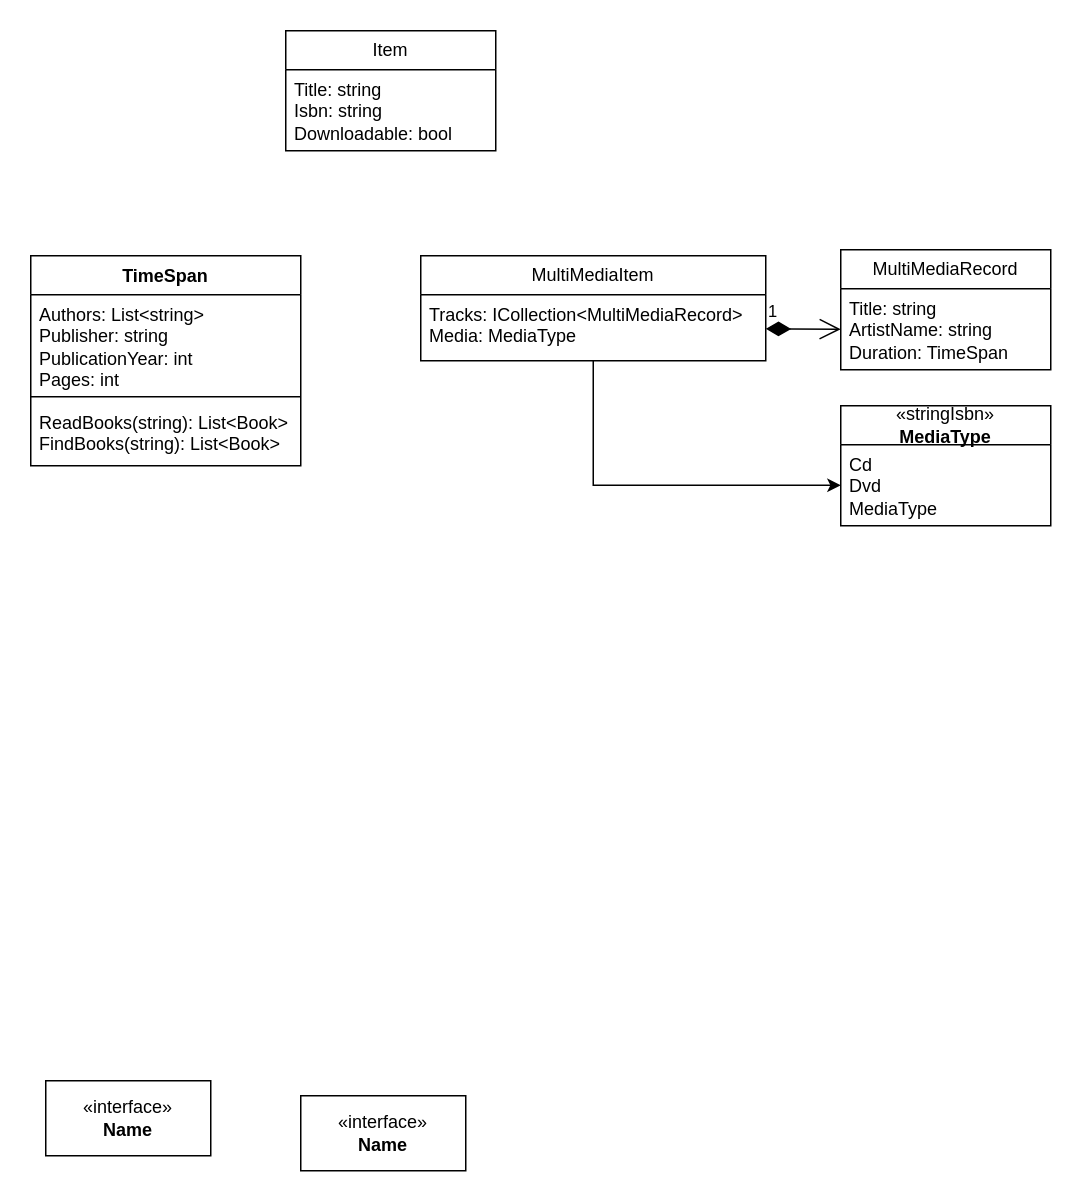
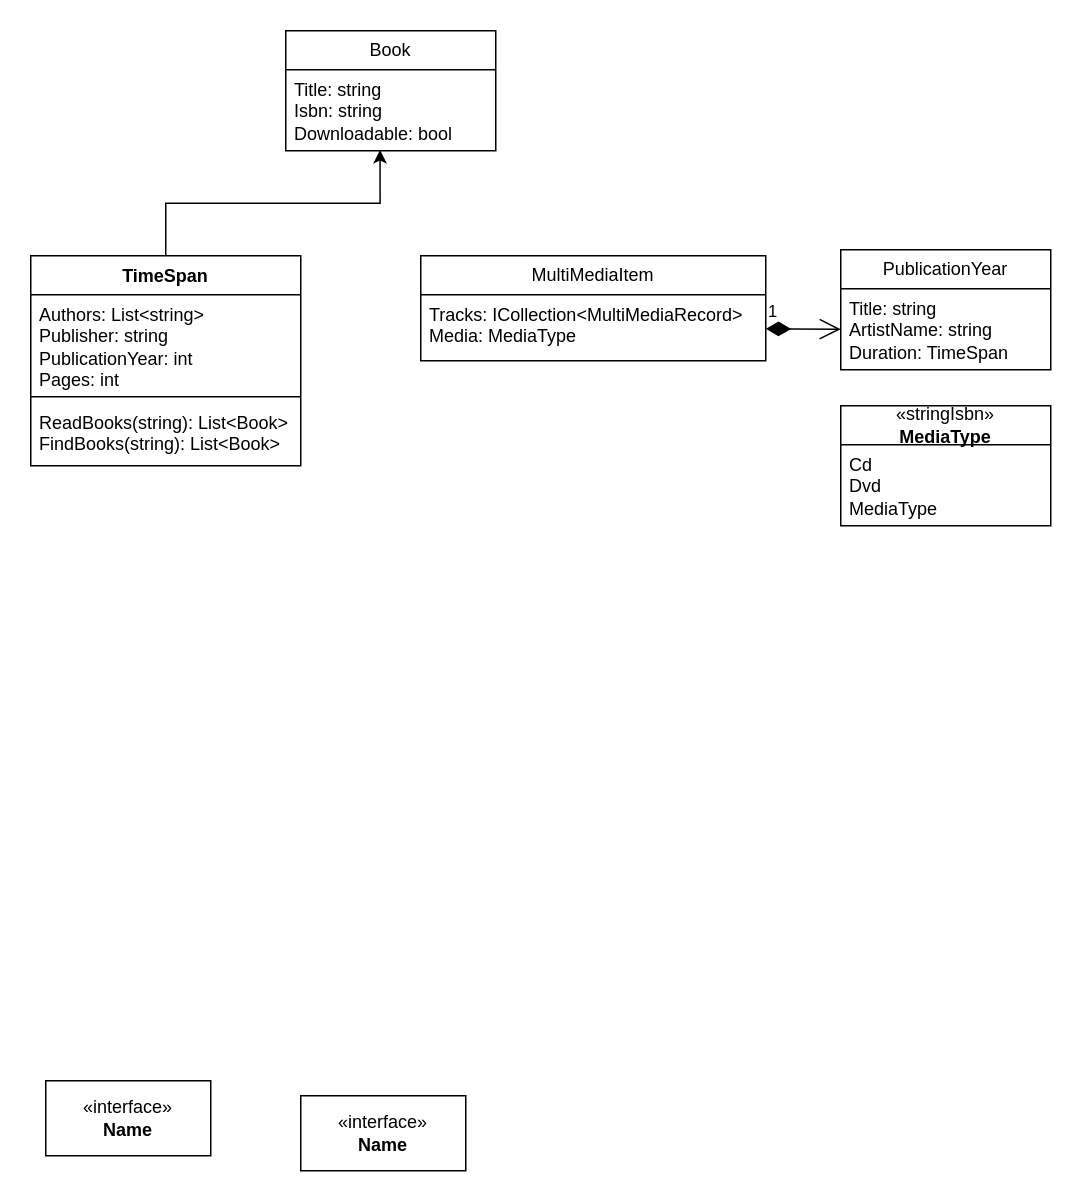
(391, 50) -> (391, 50)
none -> (268, 203)
(946, 269) -> (946, 269)
(649, 485) -> none
